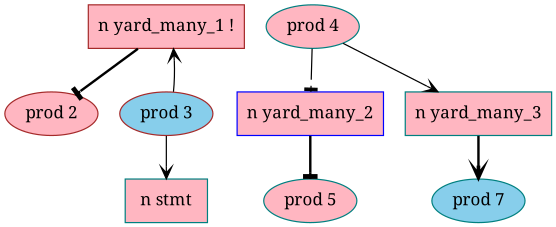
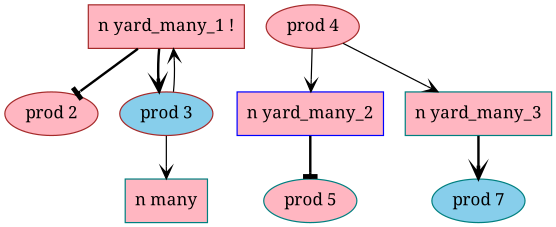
(313, 27) -> (313, 27)
none -> (158, 64)
(312, 64) -> (312, 64)
(166, 201) -> (166, 201)
